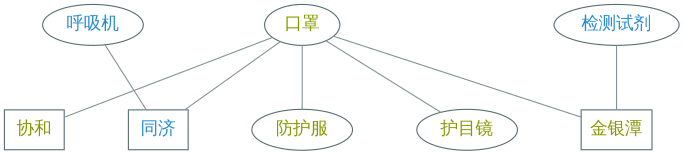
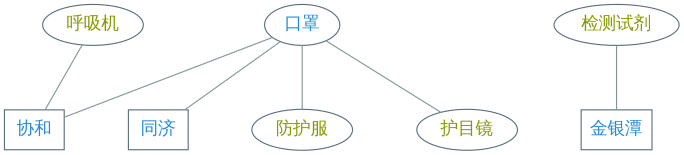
(93, 25) -> (93, 25)
(302, 25) -> (302, 25)
(617, 25) -> (617, 25)
(126, 77) -> (64, 77)
(457, 77) -> none
(34, 130) -> (34, 130)
(617, 130) -> (617, 130)
